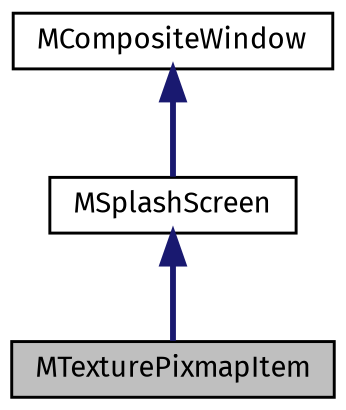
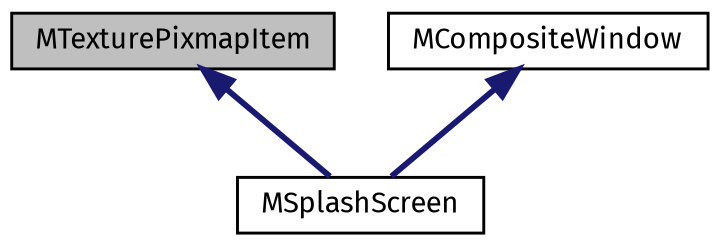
(173, 303) -> (278, 132)
